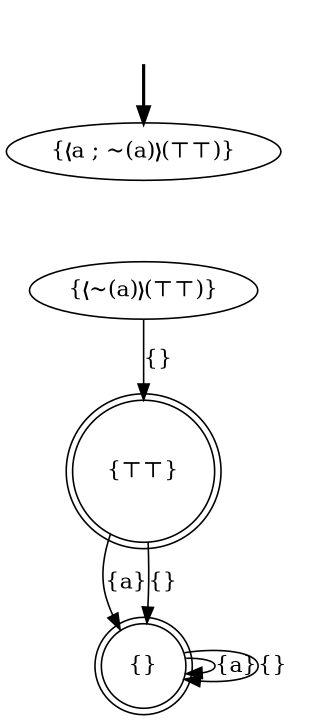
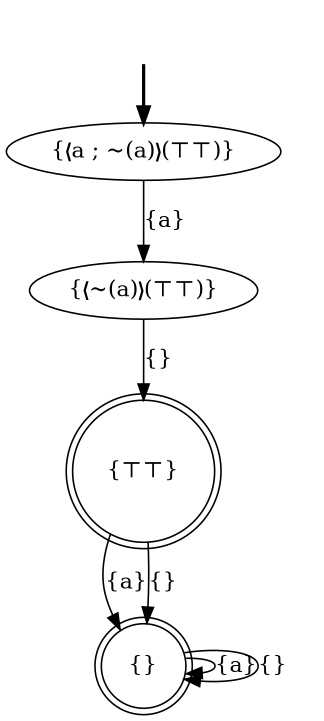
none -> (144, 213)
